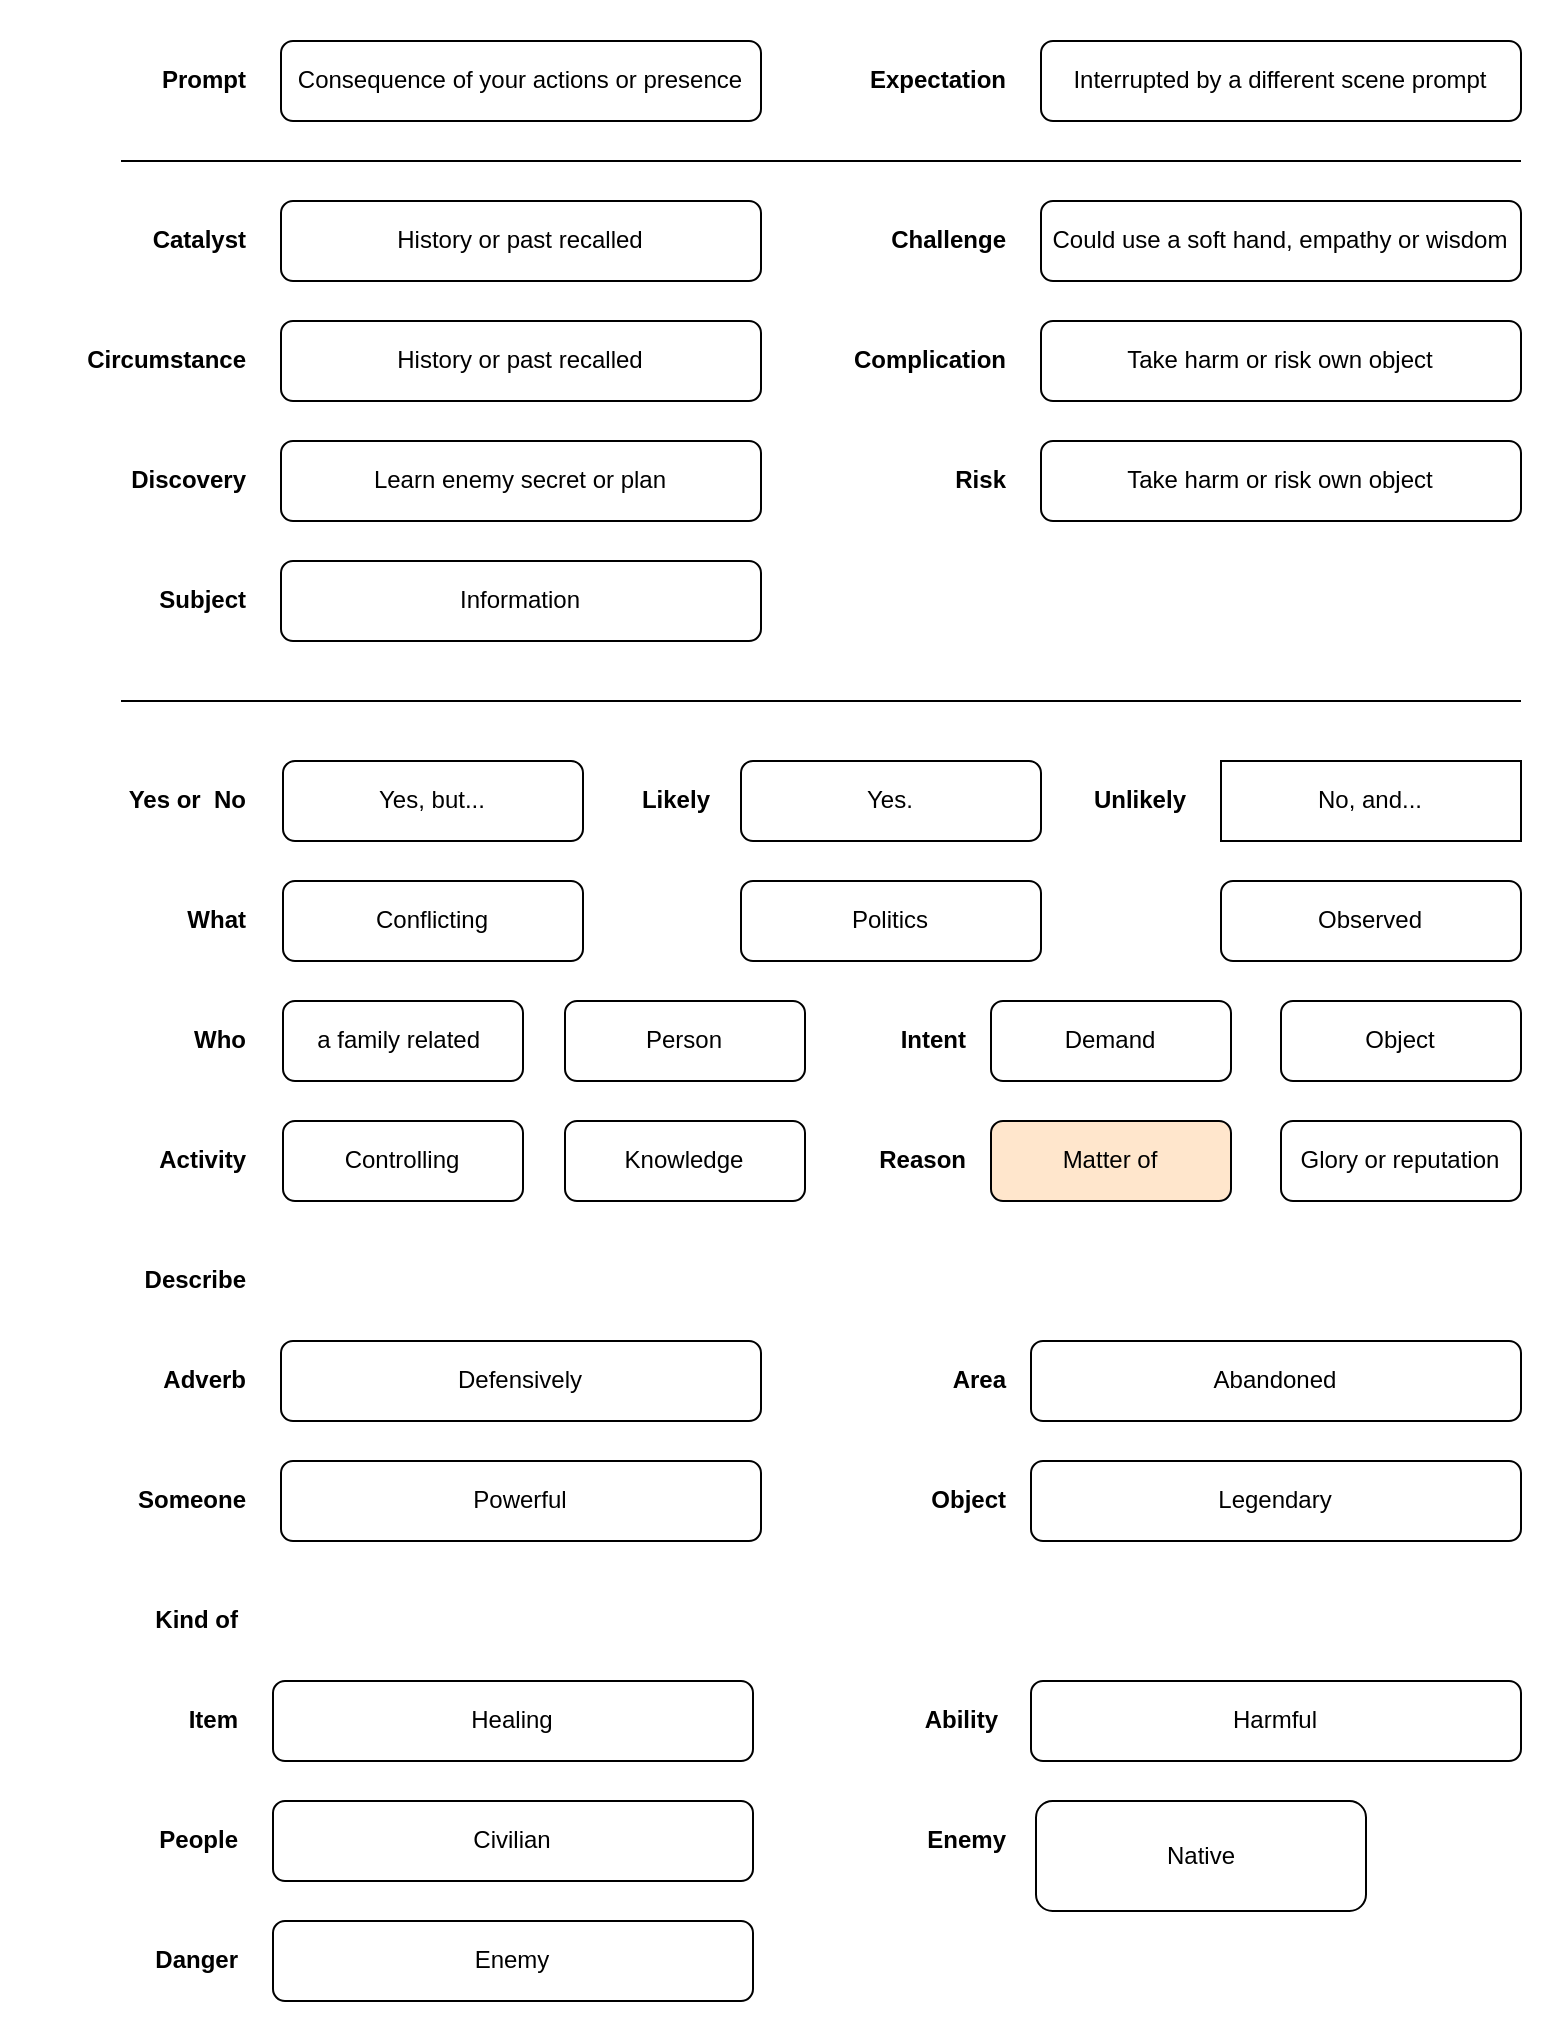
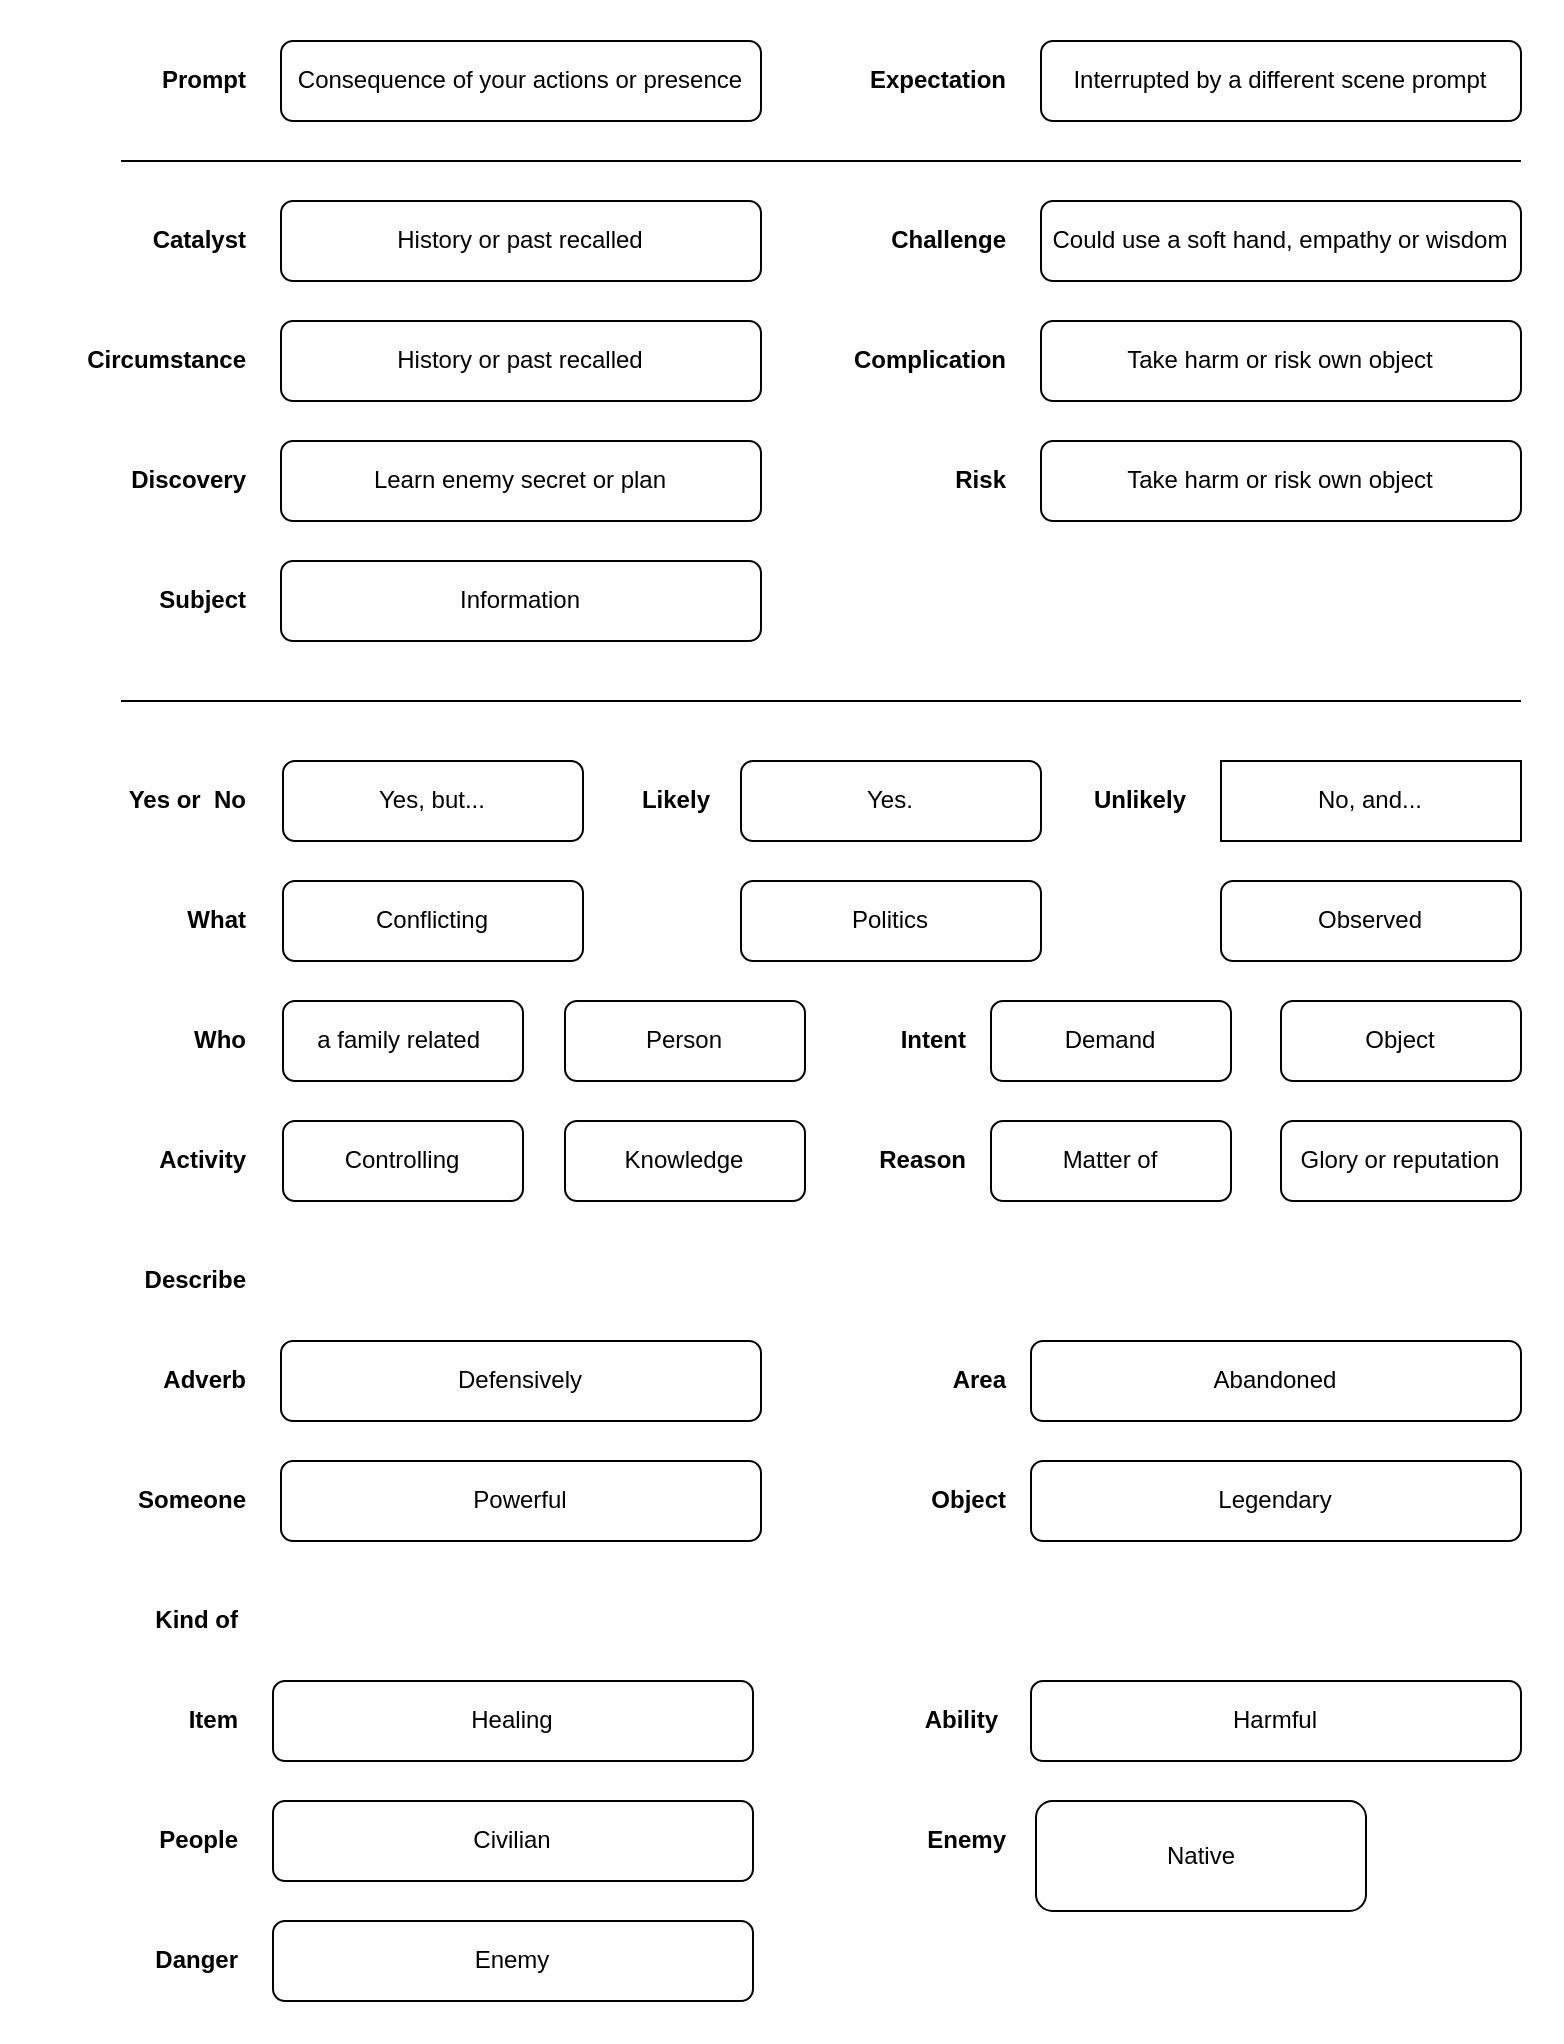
(1111, 1161) -> (1111, 1161)
